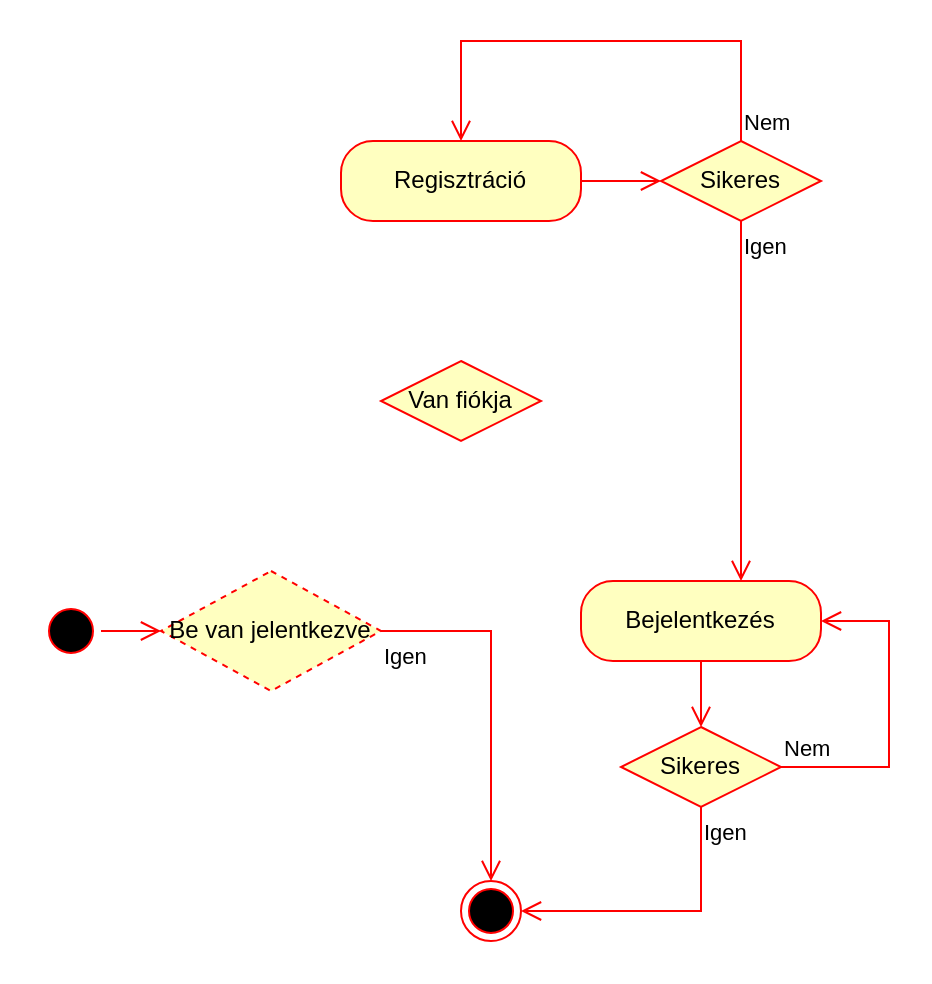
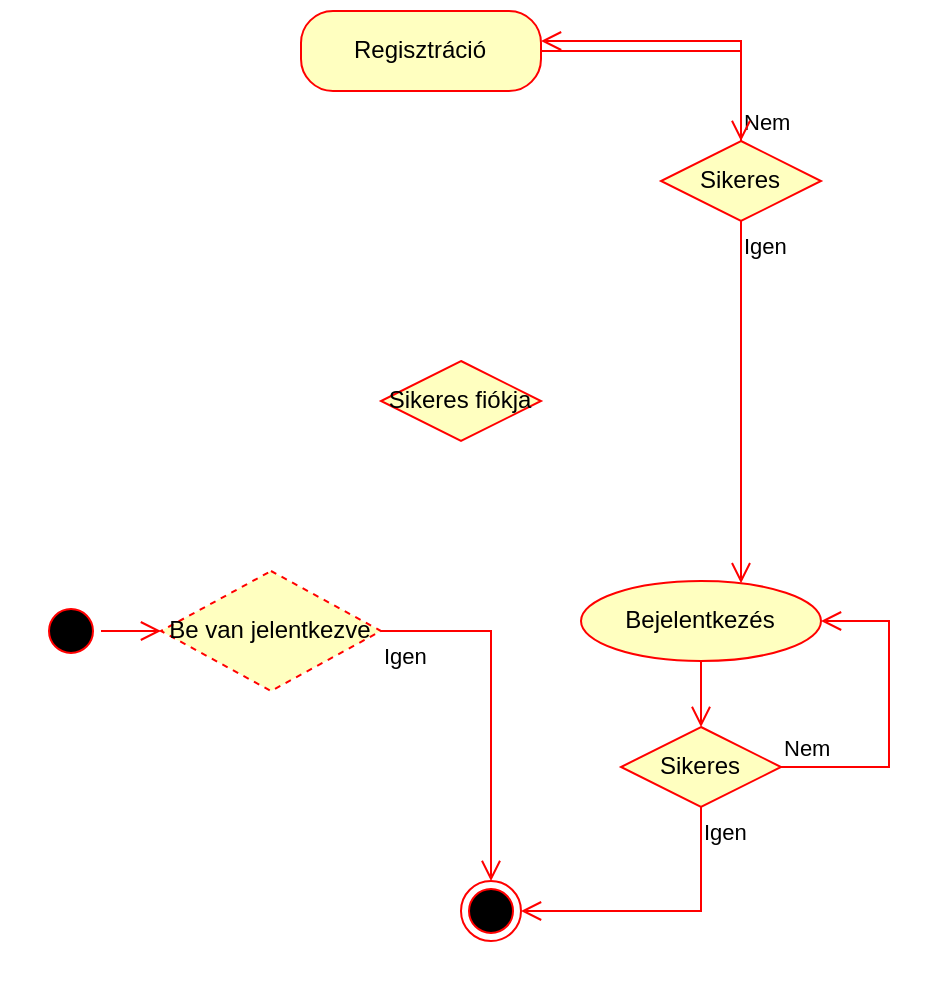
(461, 181) -> (421, 51)
(461, 401) -> (461, 401)
(701, 621) -> (701, 621)
